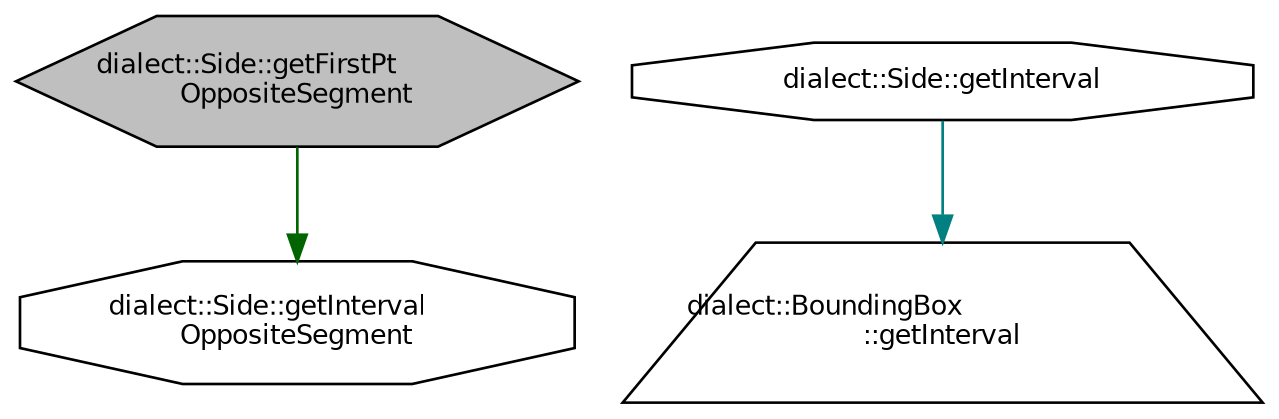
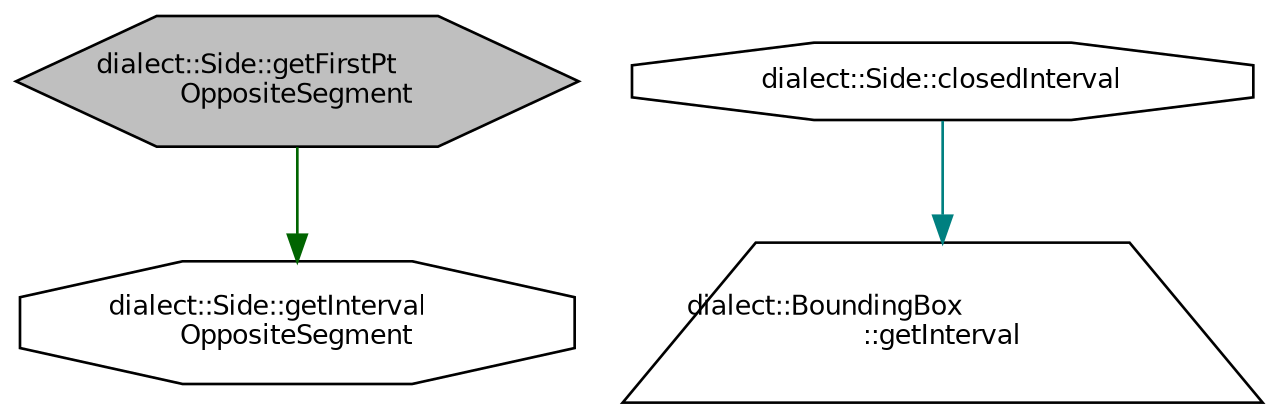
(943, 81) -> (943, 81)
